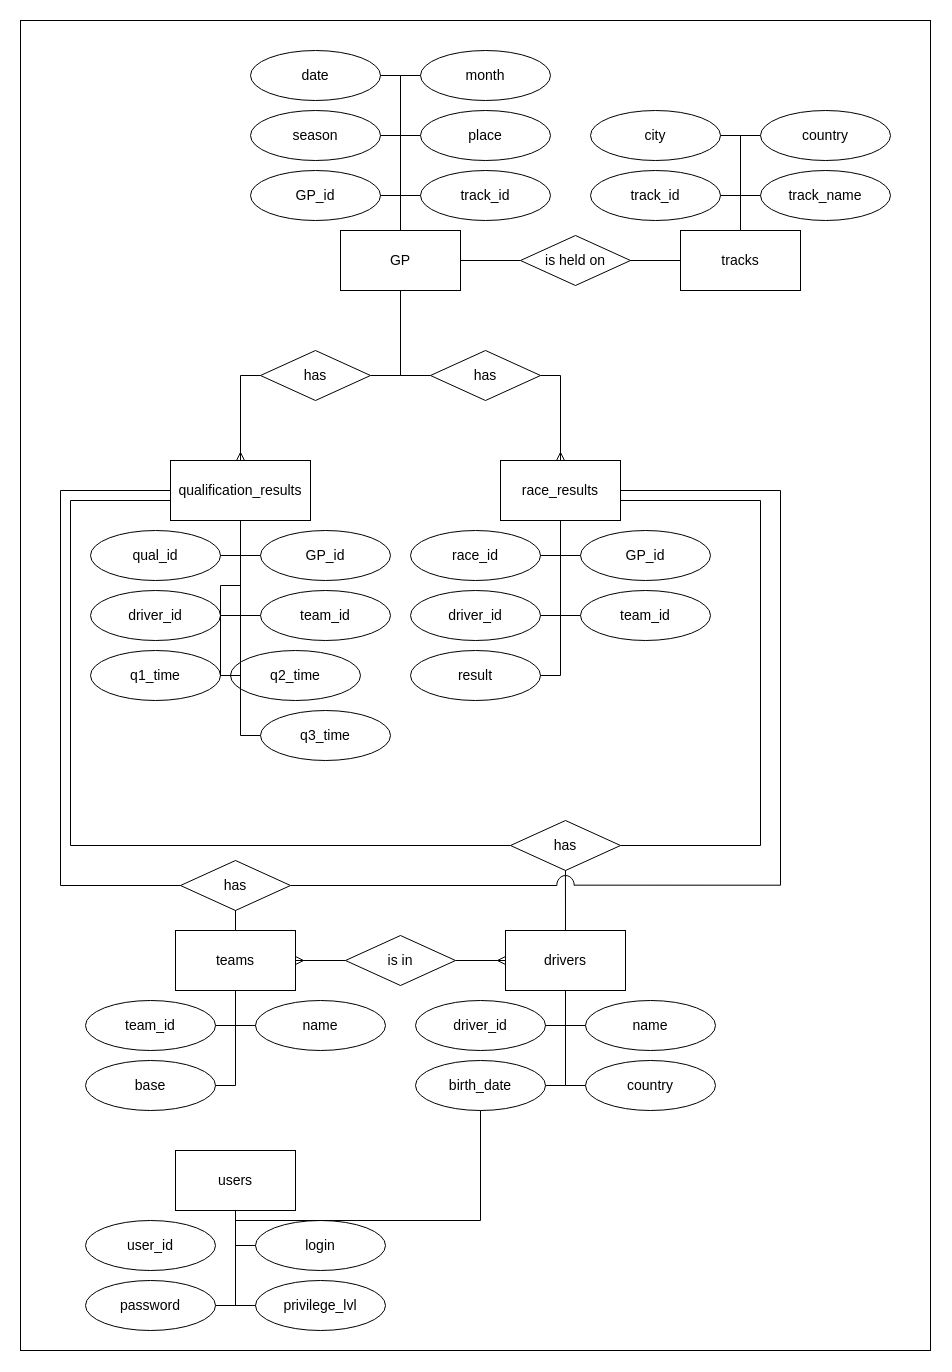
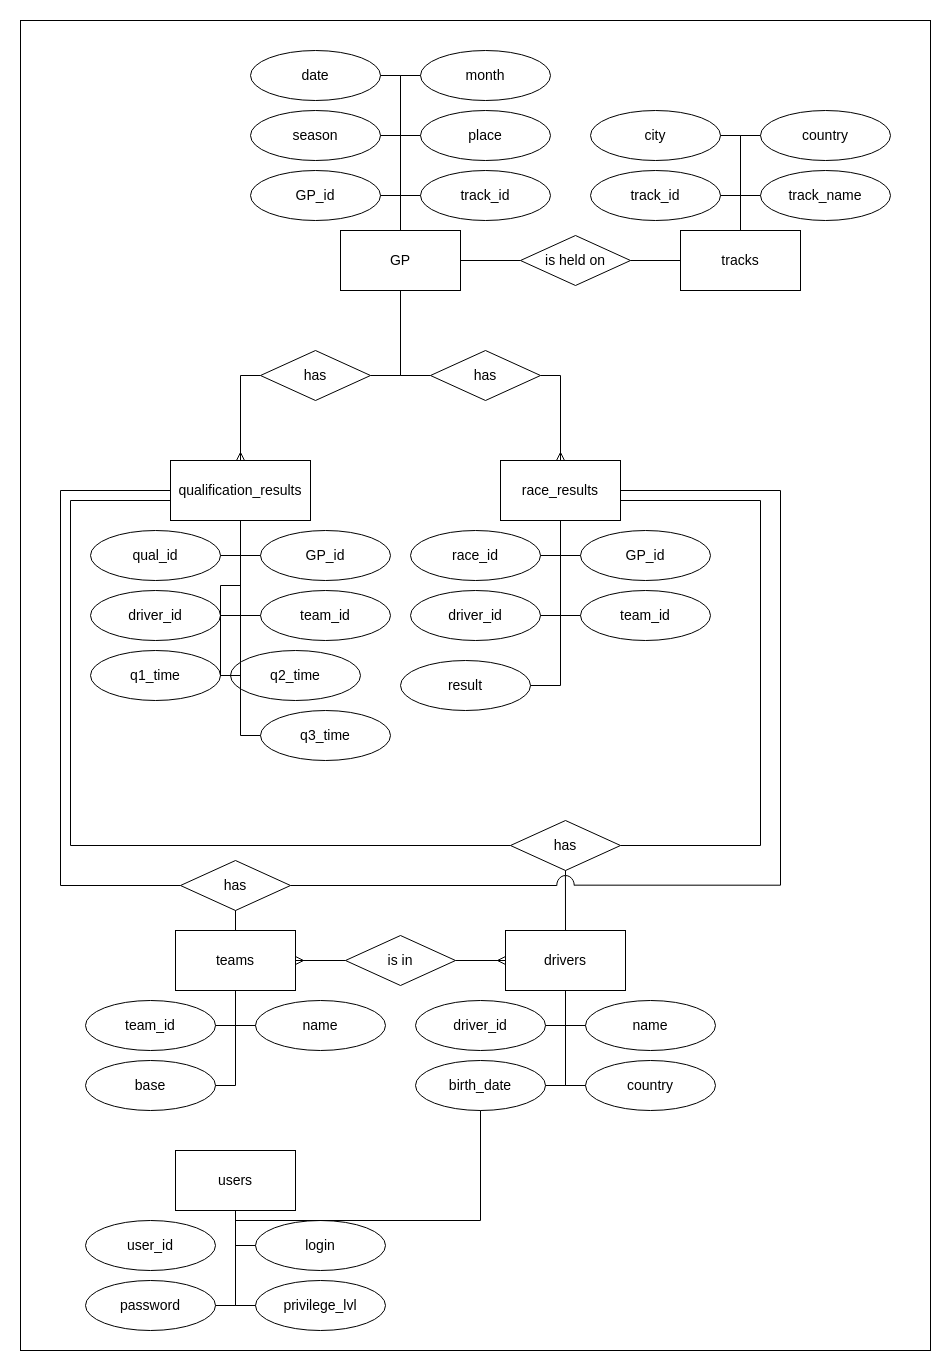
(476, 676) -> (466, 686)
